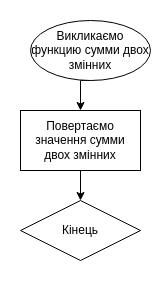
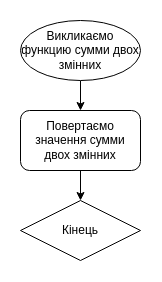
(91, 51) -> (81, 51)
(81, 141) -> (81, 141)
